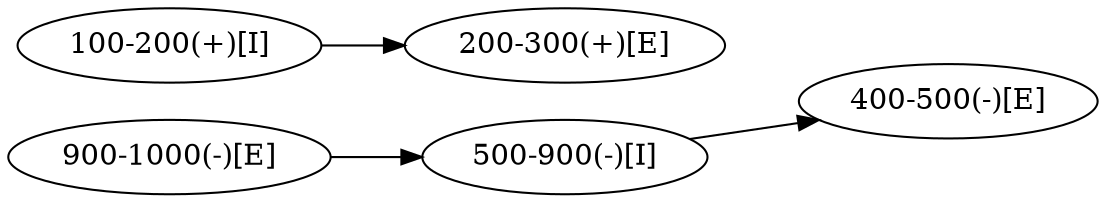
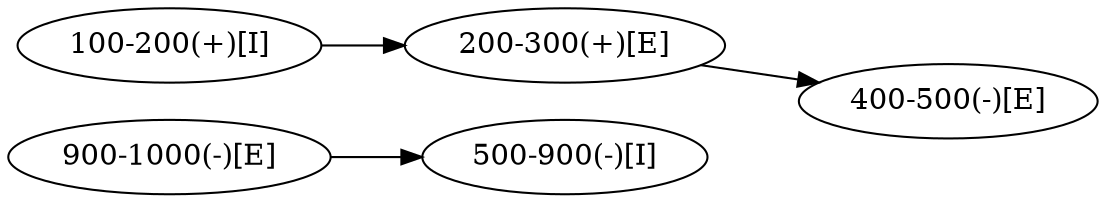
(744, 131) -> (749, 72)
